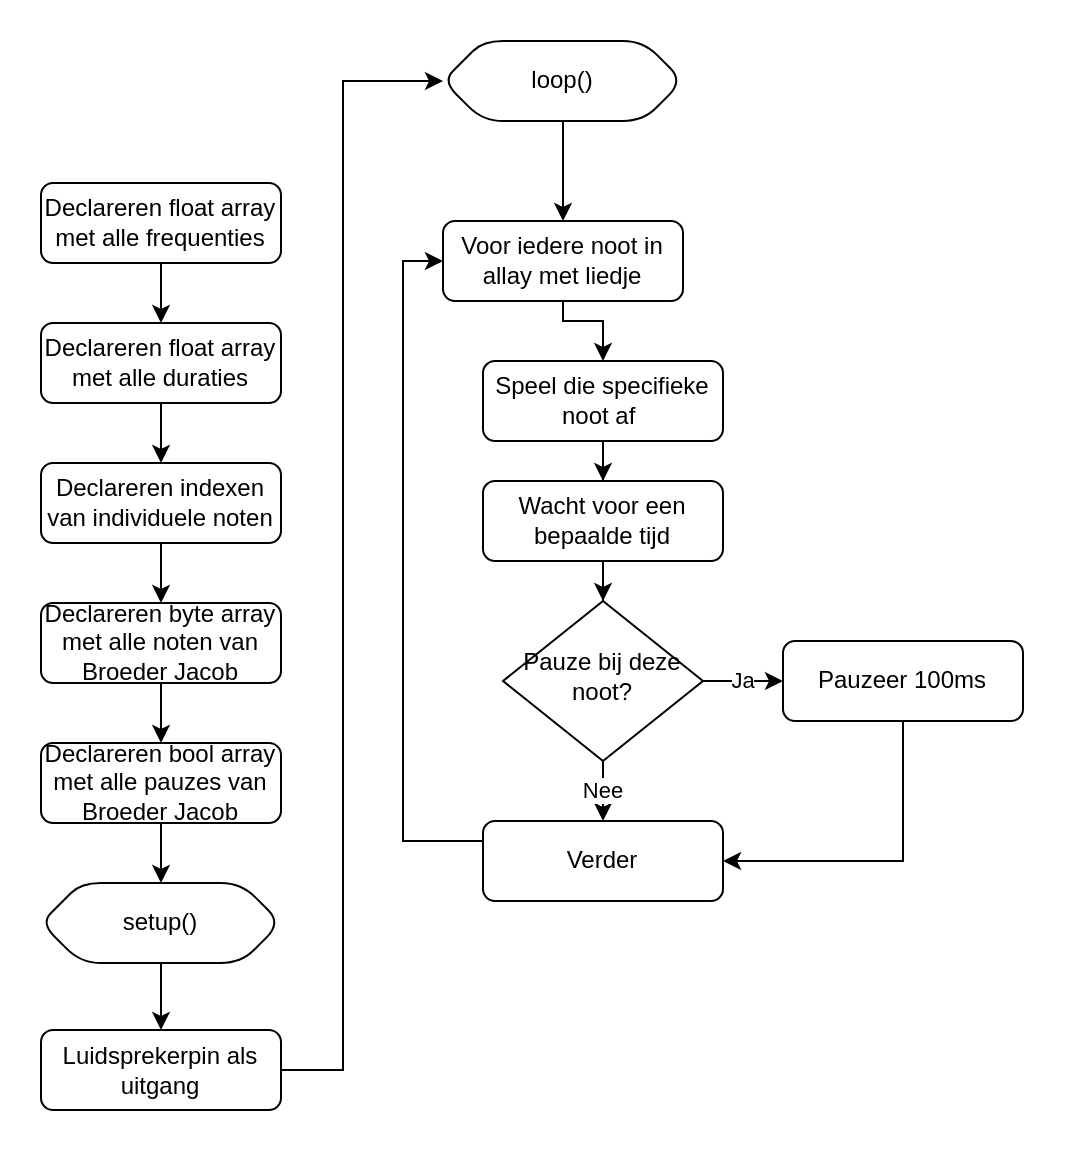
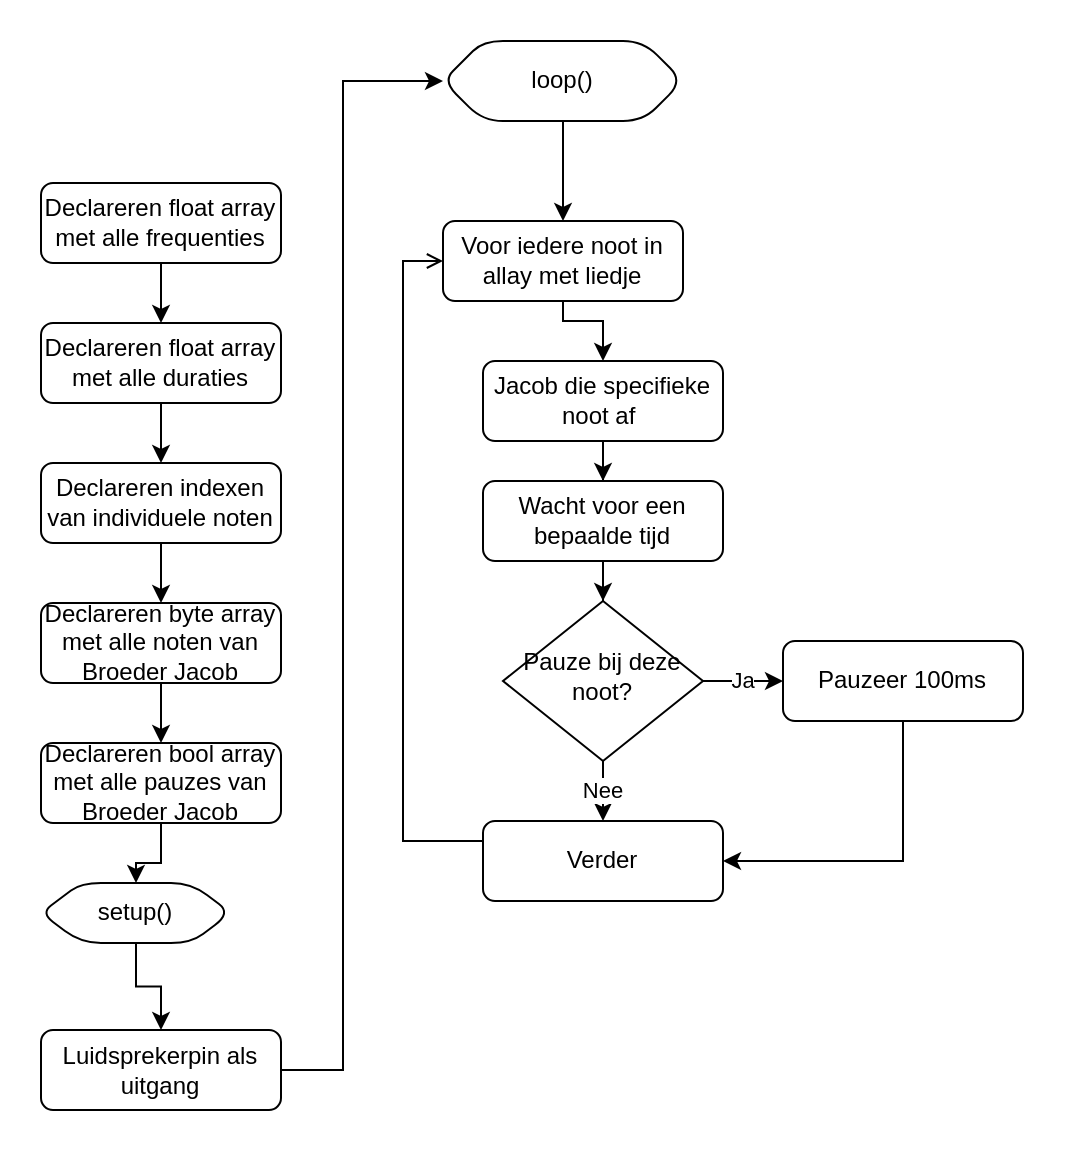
(428, 261) -> (431, 261)
(603, 401) -> (603, 401)
(161, 923) -> (136, 913)
